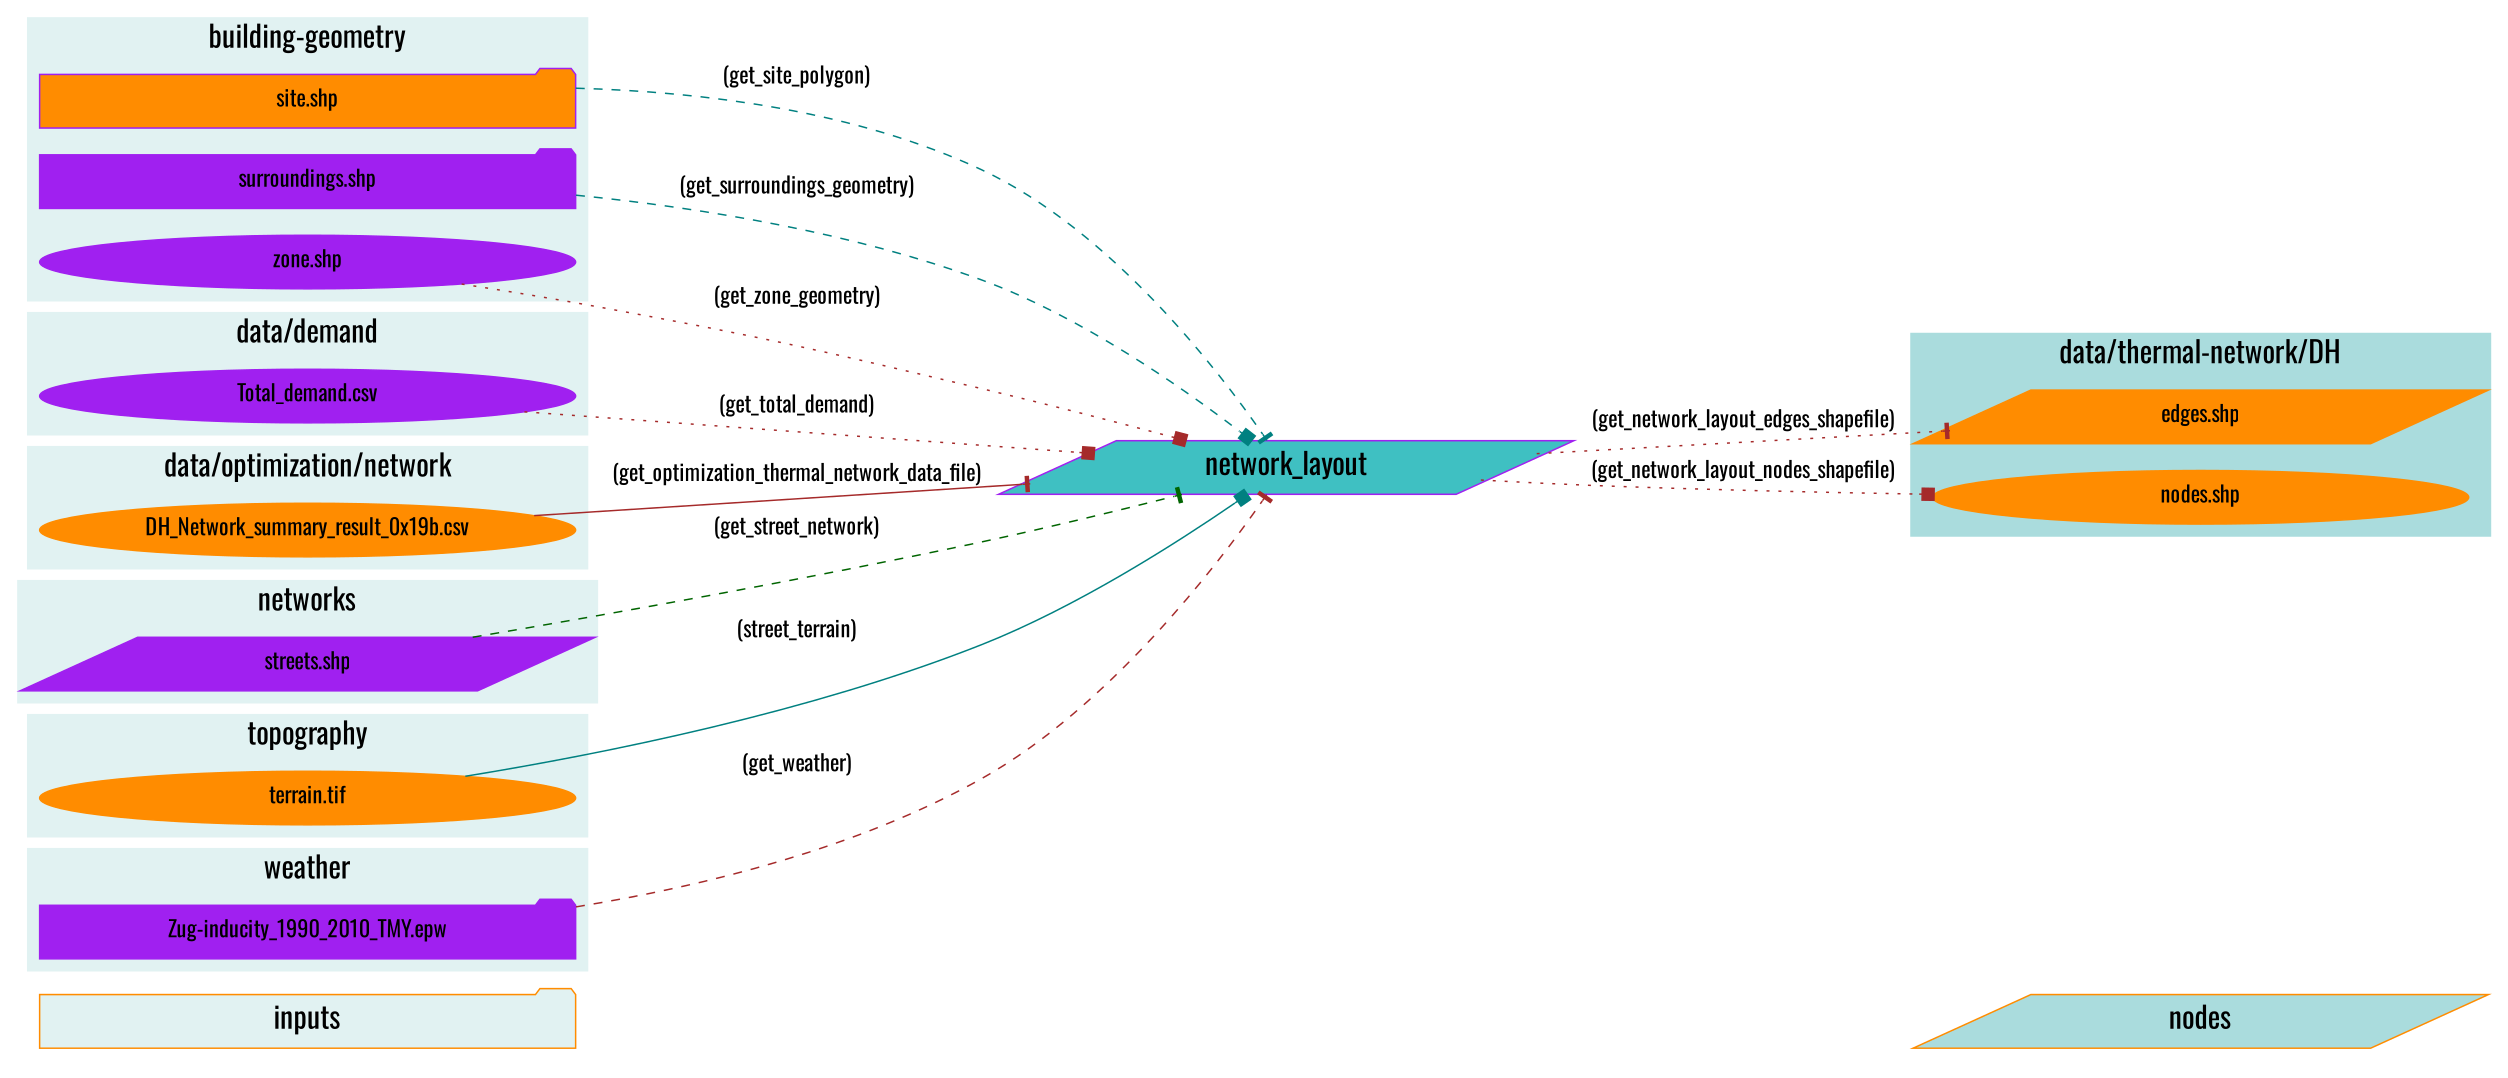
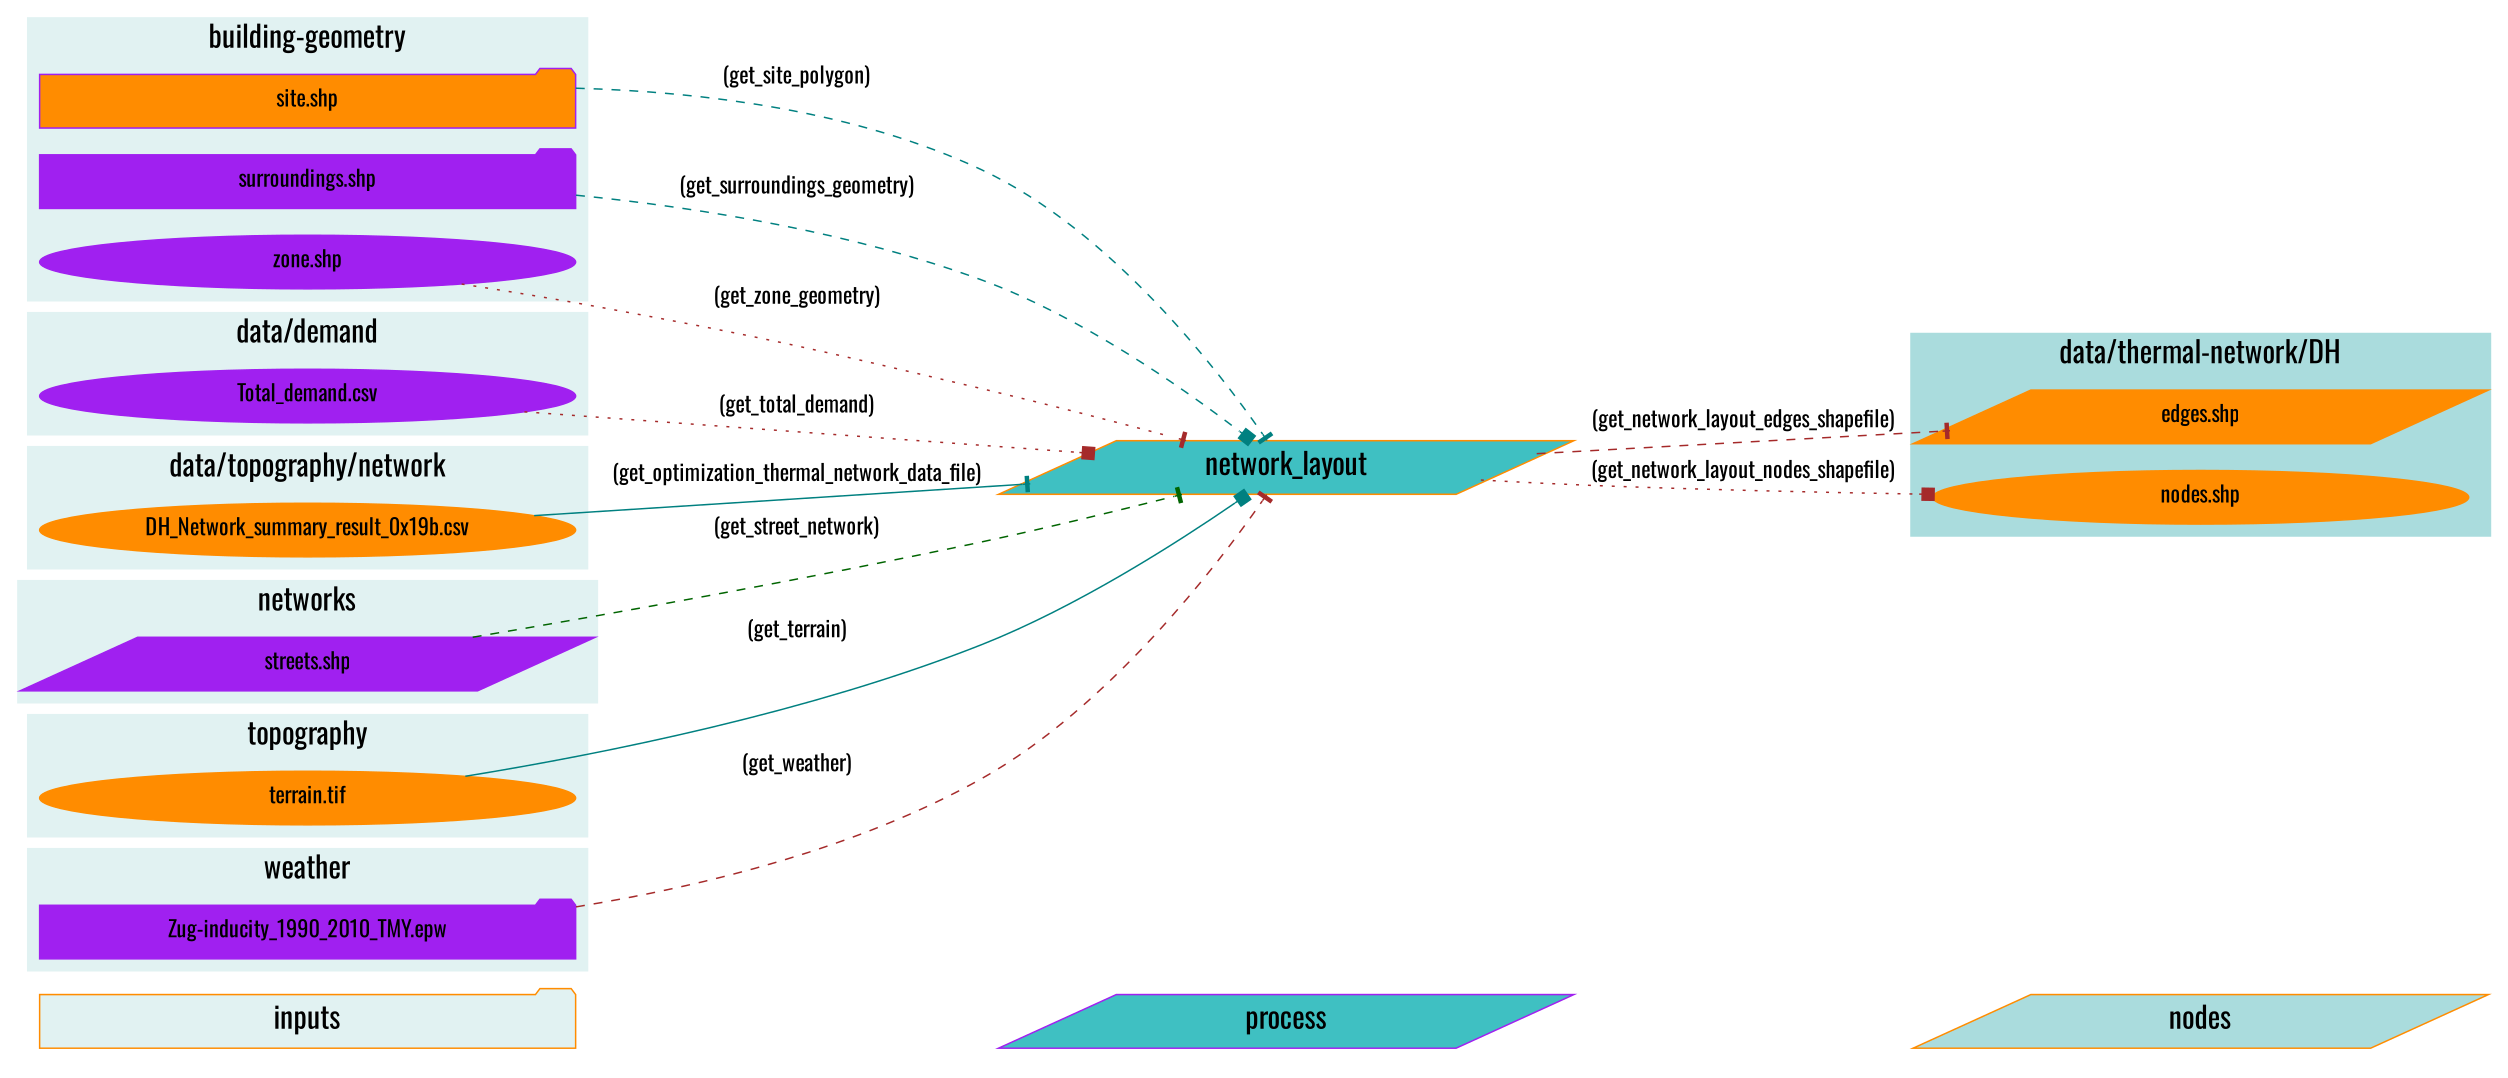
(818, 351) -> (818, 351)
(1740, 442) -> (1740, 442)
(1286, 468) -> (1286, 468)
(308, 469) -> (308, 469)
(778, 500) -> (778, 500)
(797, 632) -> (797, 632)
none -> (1286, 1021)
